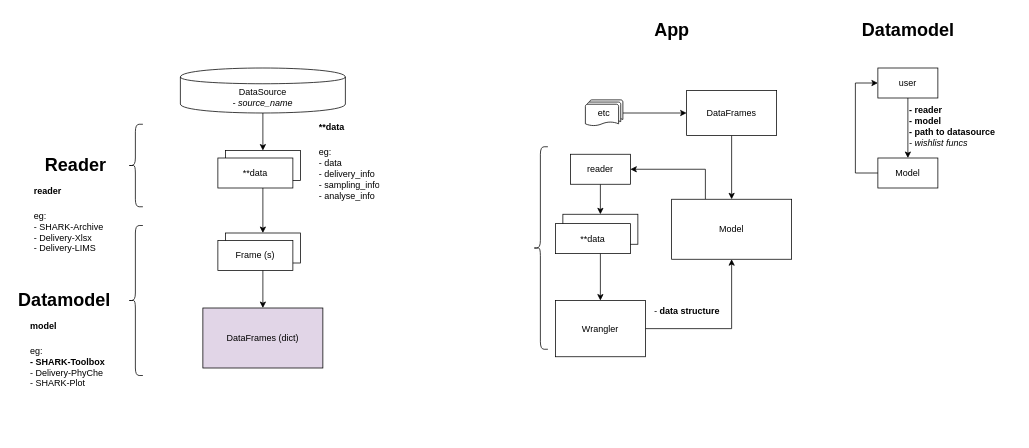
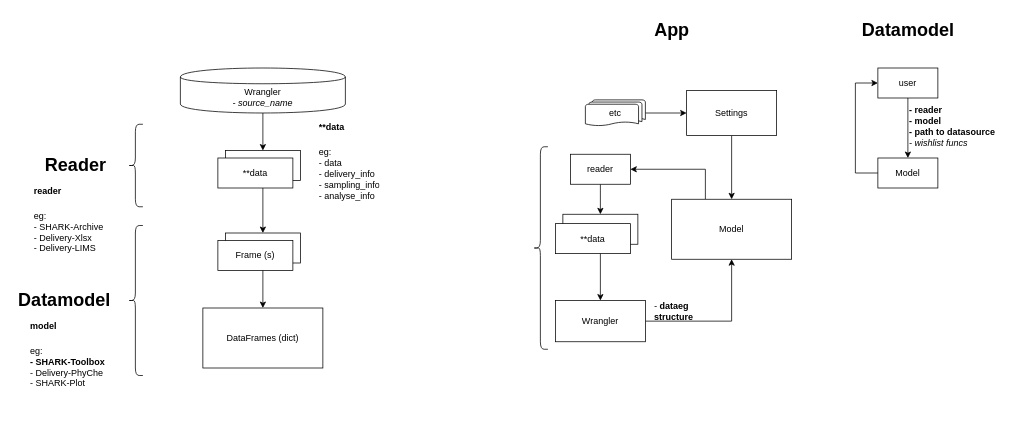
(263, 97) -> (263, 97)
(604, 113) -> (615, 113)
(732, 113) -> (732, 113)
(687, 312) -> (687, 312)
(600, 329) -> (600, 321)
(263, 338) -> (263, 338)
